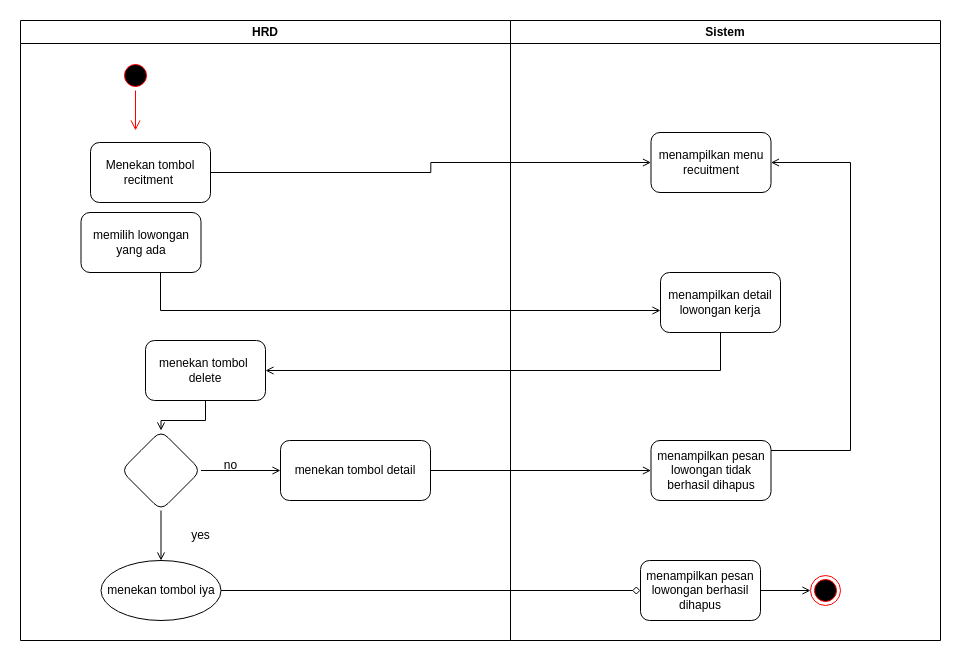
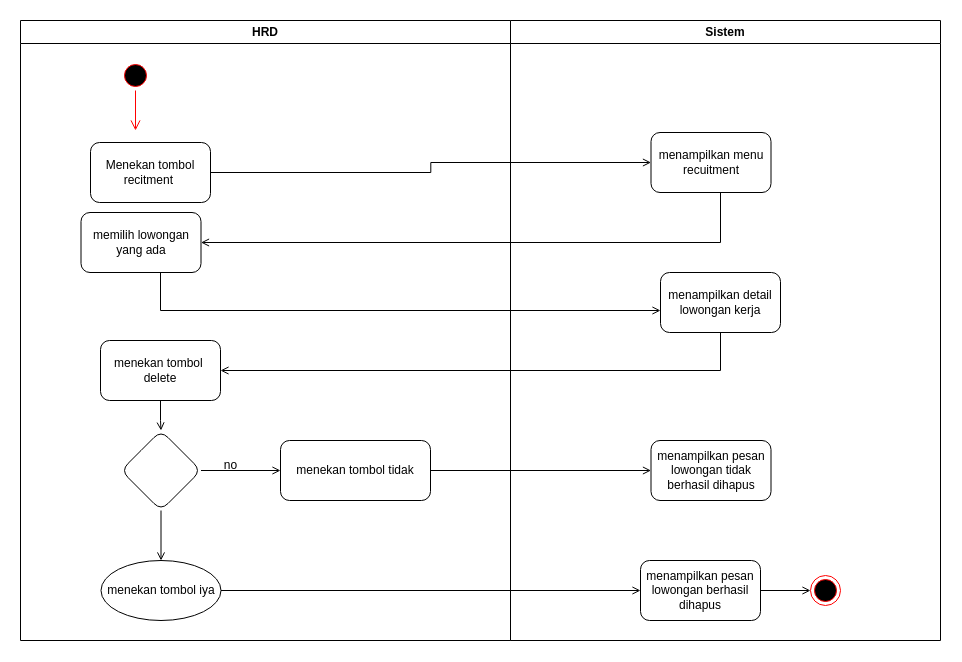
none -> (487, 243)
(851, 308) -> none
(206, 371) -> (161, 371)
(356, 471) -> (356, 471)
(201, 536) -> none
(632, 591) -> (634, 591)
